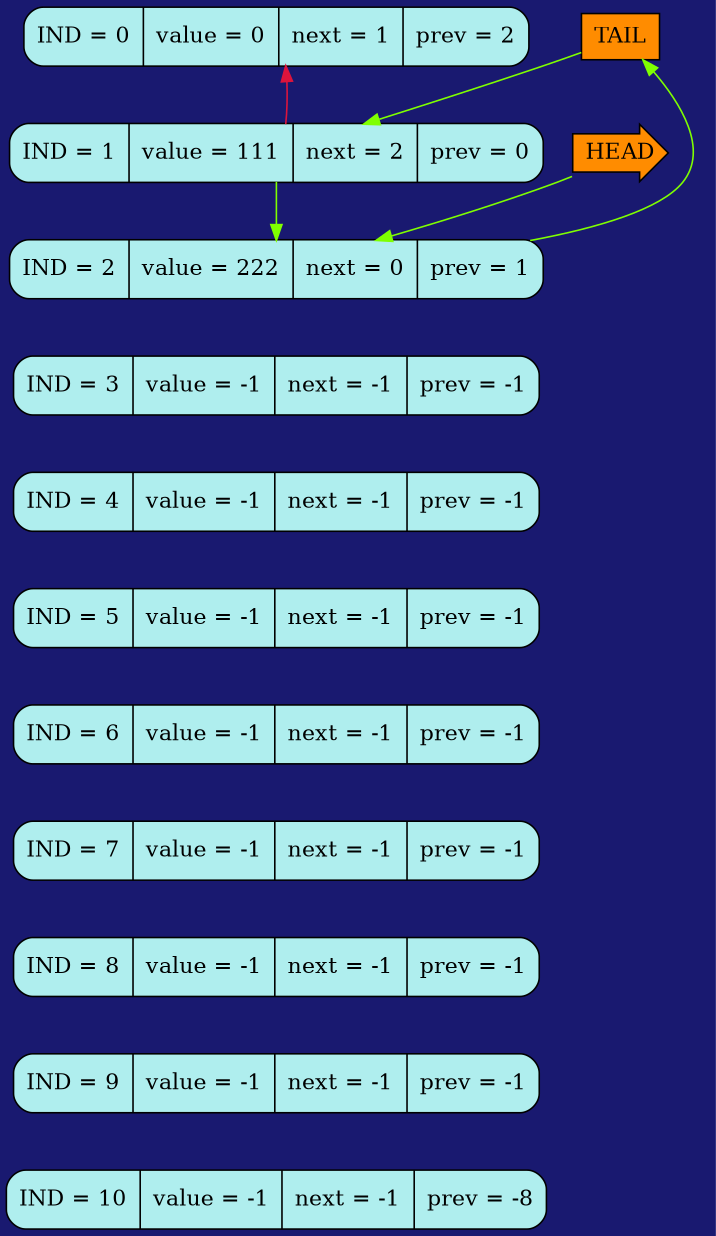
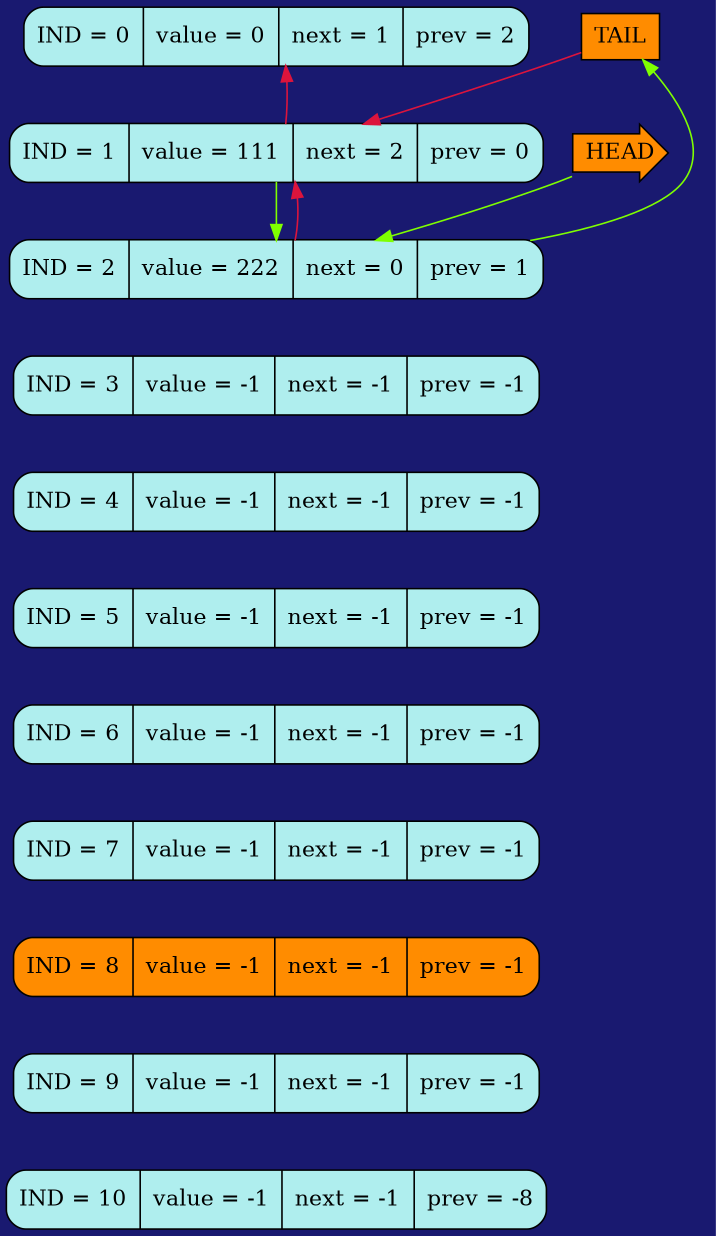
(480, 87) -> (480, 87)
none -> (298, 219)
(276, 967) -> (276, 967)
